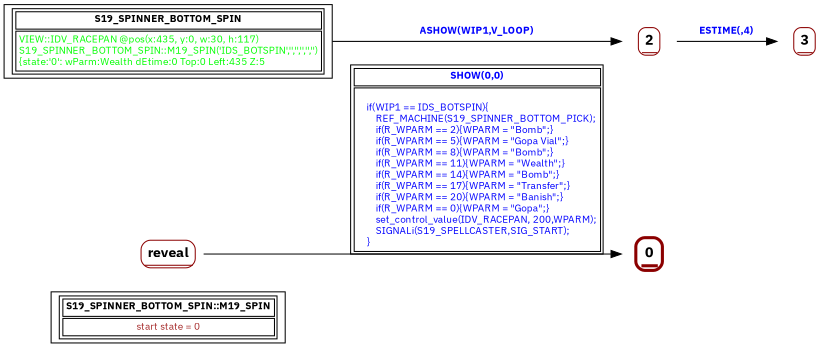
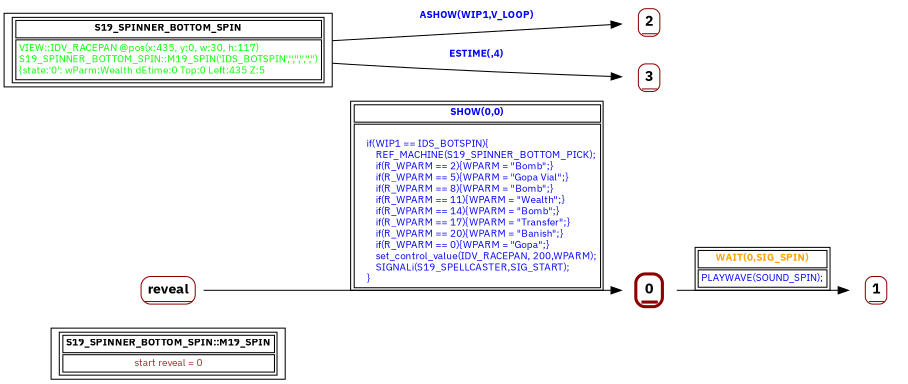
(722, 41) -> (472, 71)
none -> (876, 290)
(169, 327) -> (169, 363)
